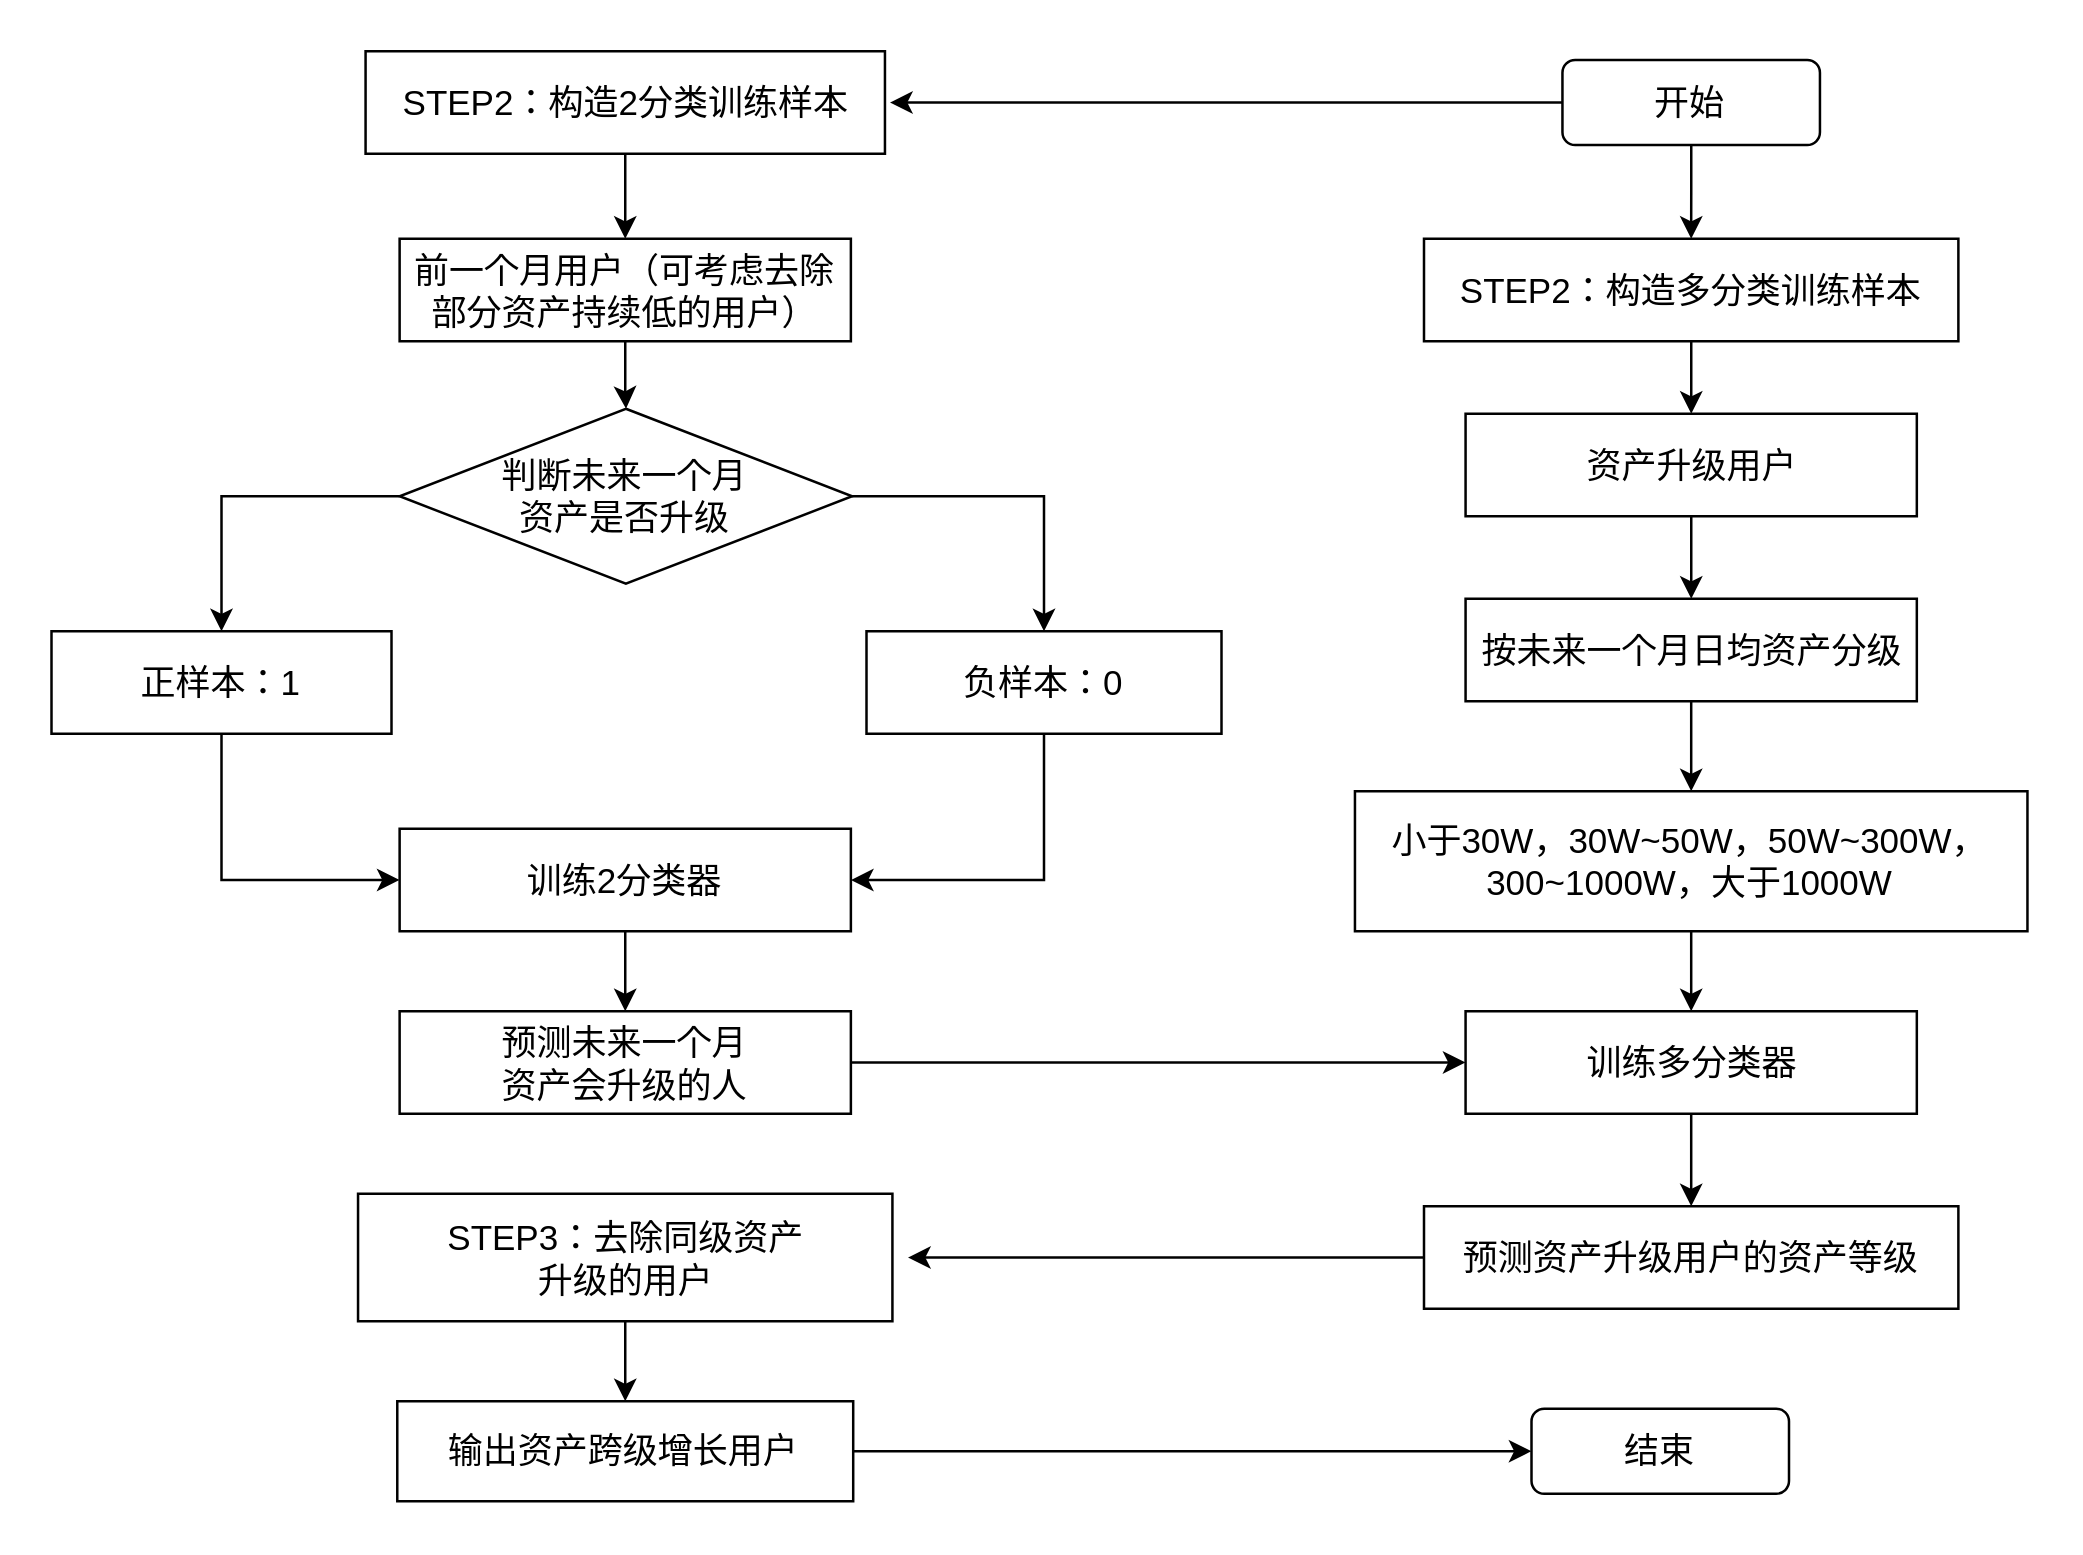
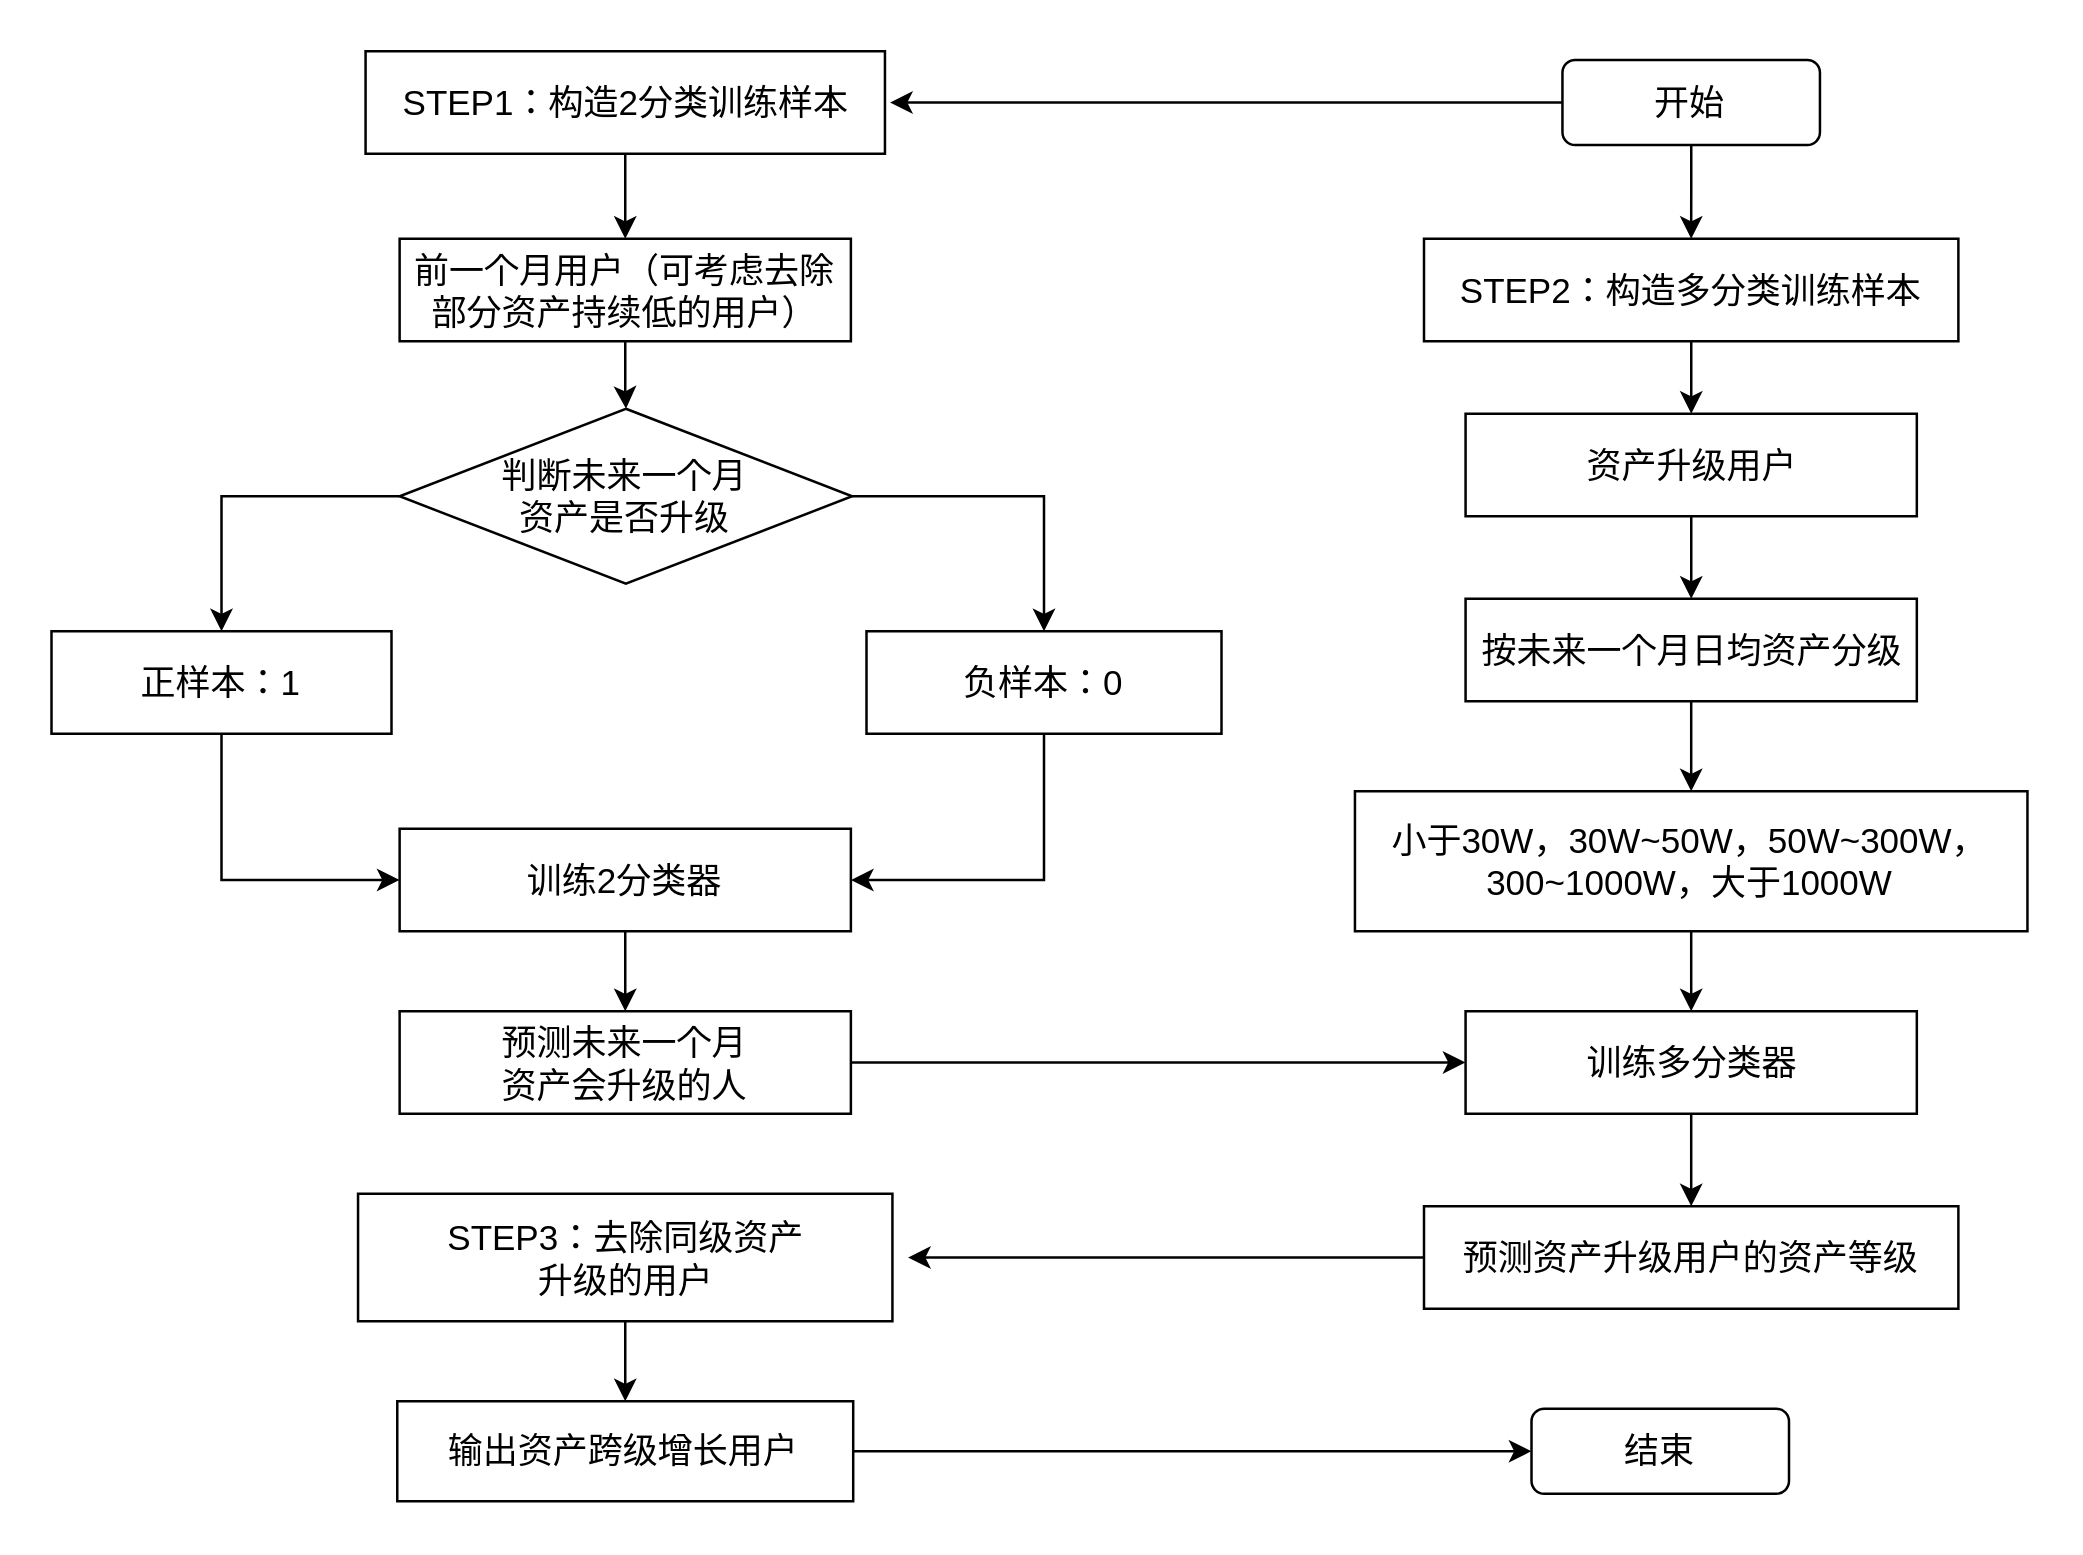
(626, 104) -> (626, 104)
